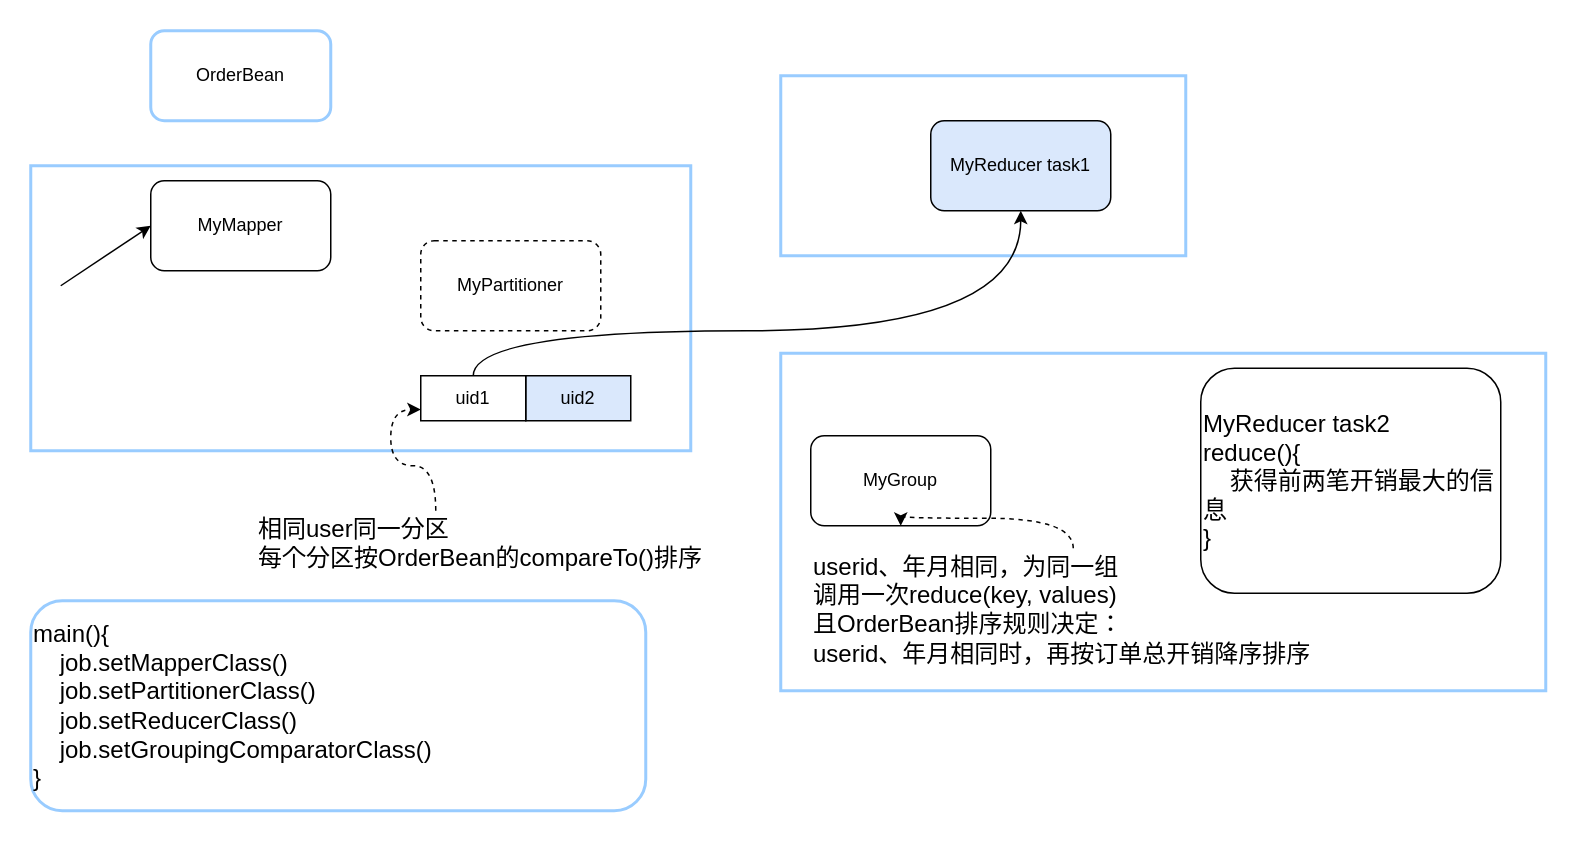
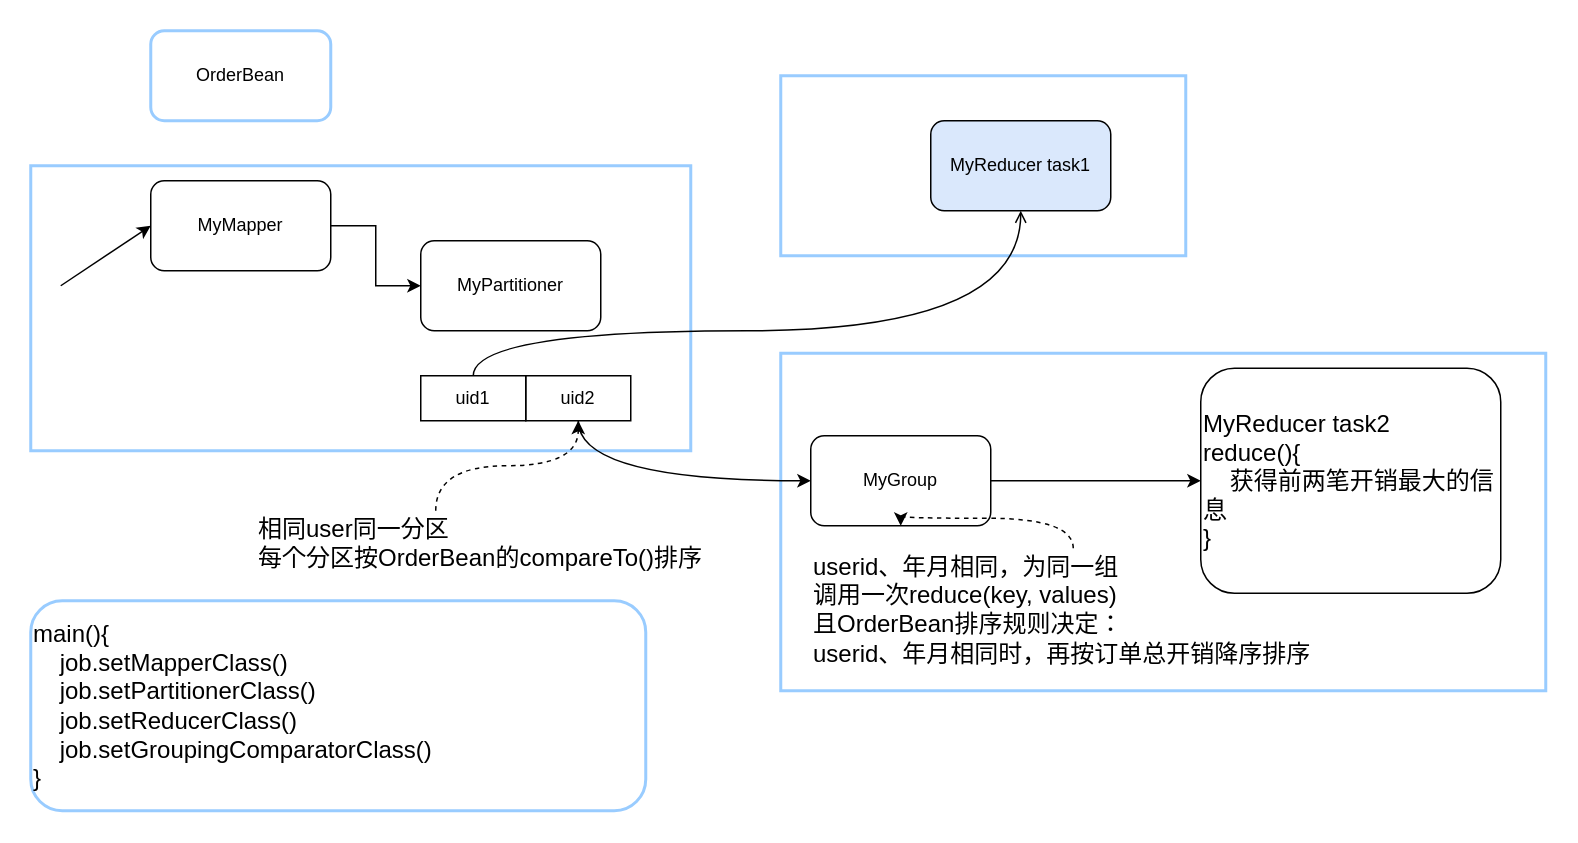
none -> (376, 251)
(511, 286) -> (511, 286)
(968, 295) -> (970, 293)
(578, 398) -> (578, 398)
(400, 462) -> (507, 466)
none -> (678, 474)
none -> (1091, 481)
